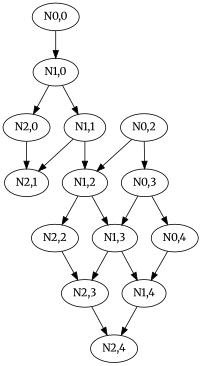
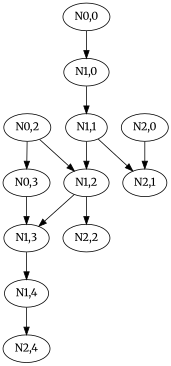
(43, 96) -> none
(175, 238) -> none
(85, 293) -> none
